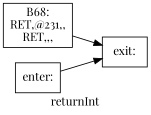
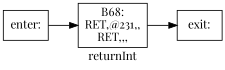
(77, 66) -> (59, 25)
